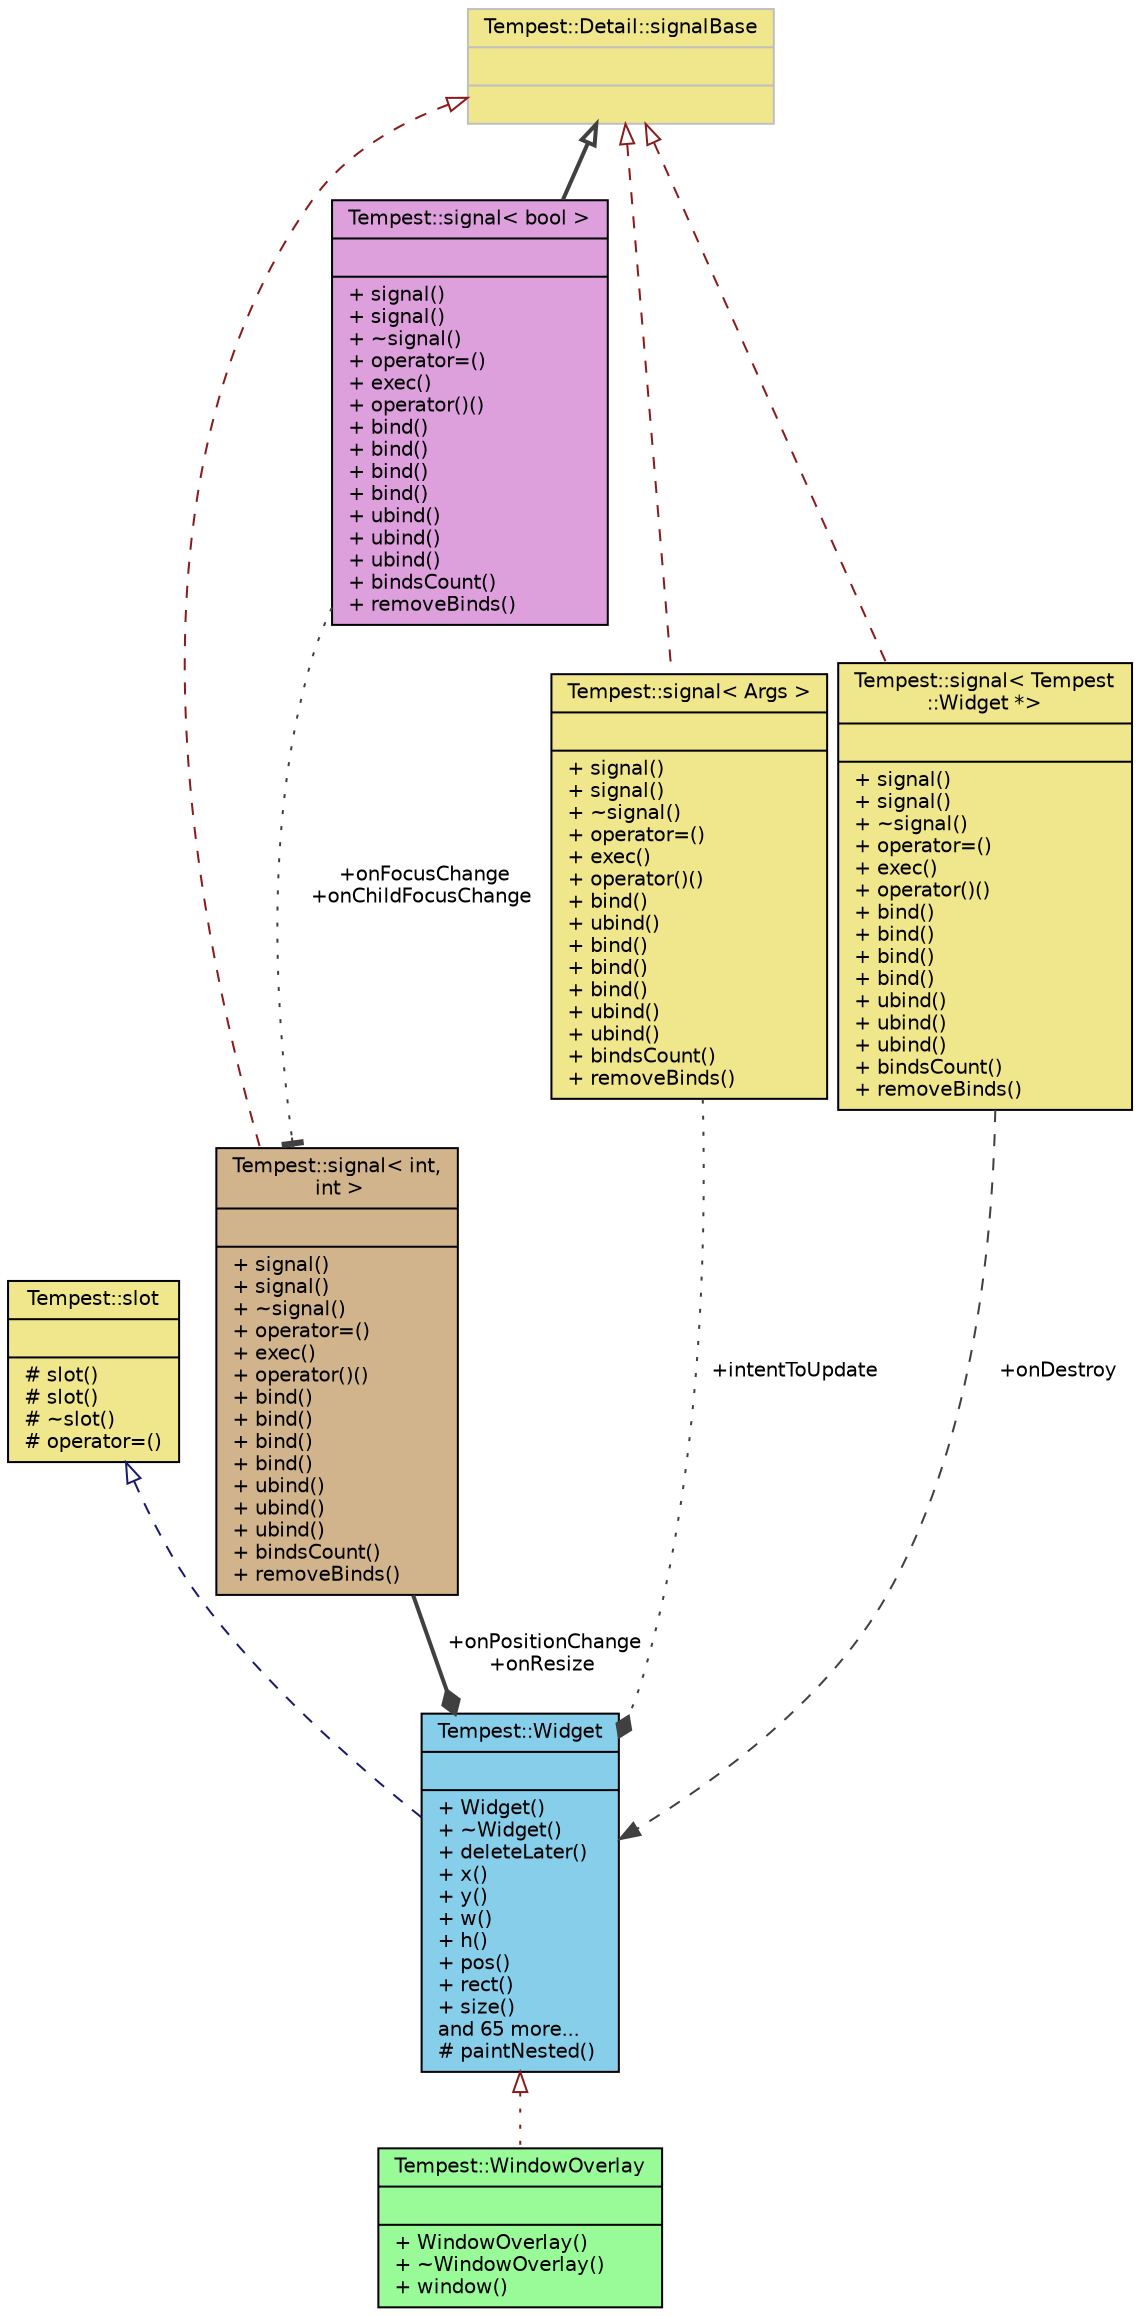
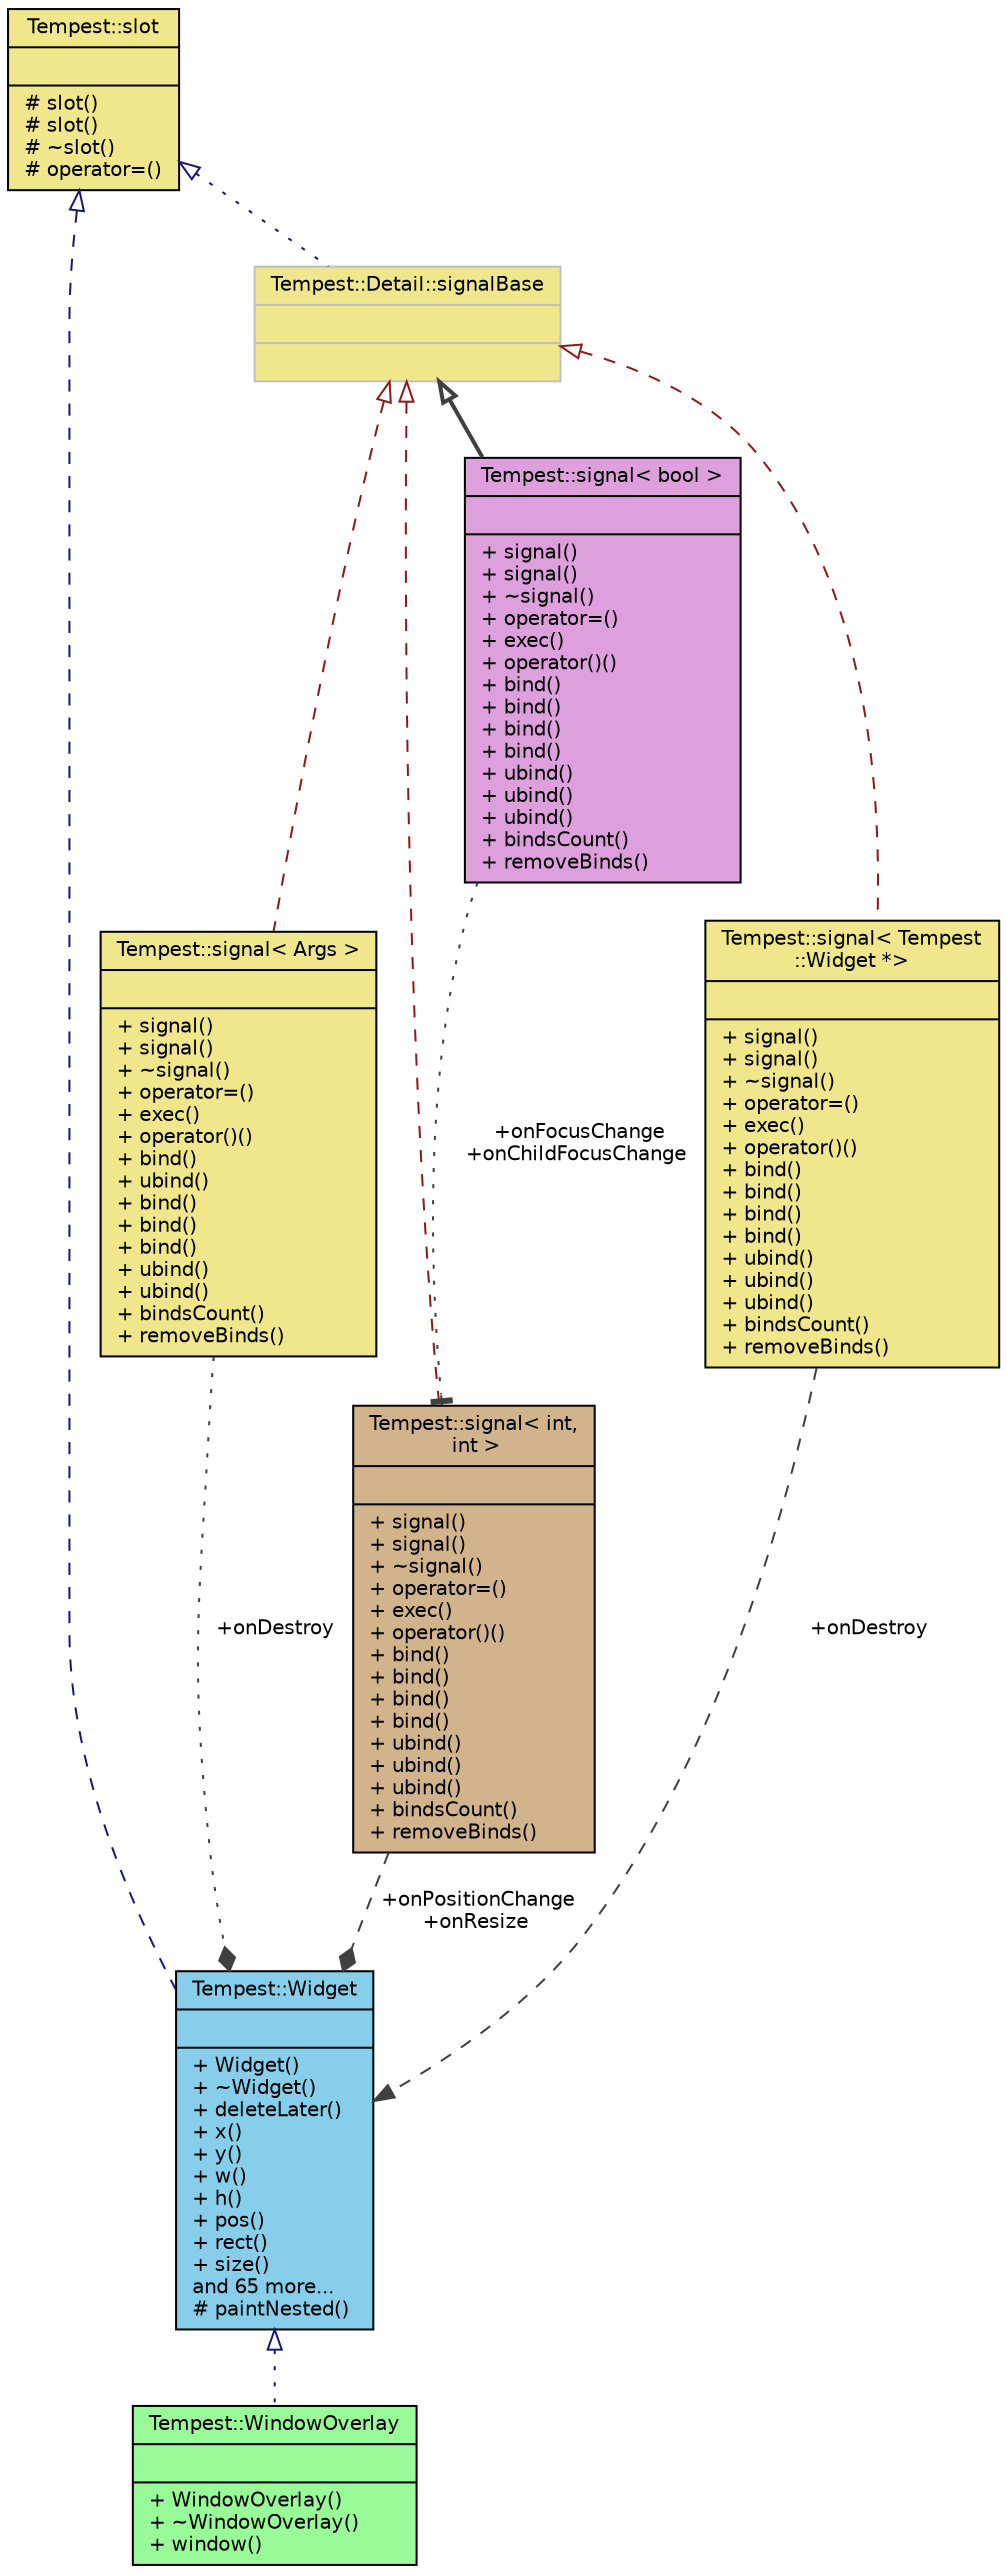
none -> (262, 220)
(792, 1372) -> (273, 1629)
(430, 1643) -> (370, 1901)
(520, 2120) -> (275, 2378)
